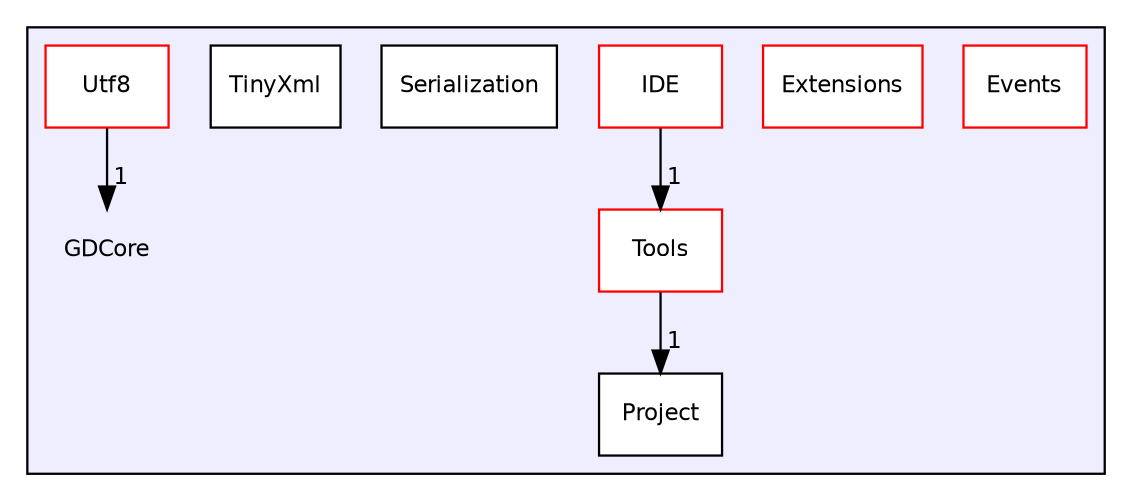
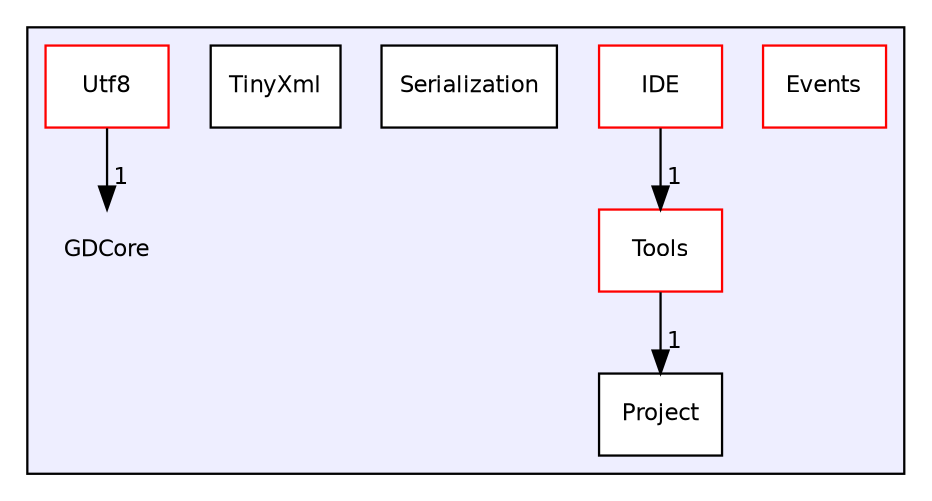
(843, 87) -> none
